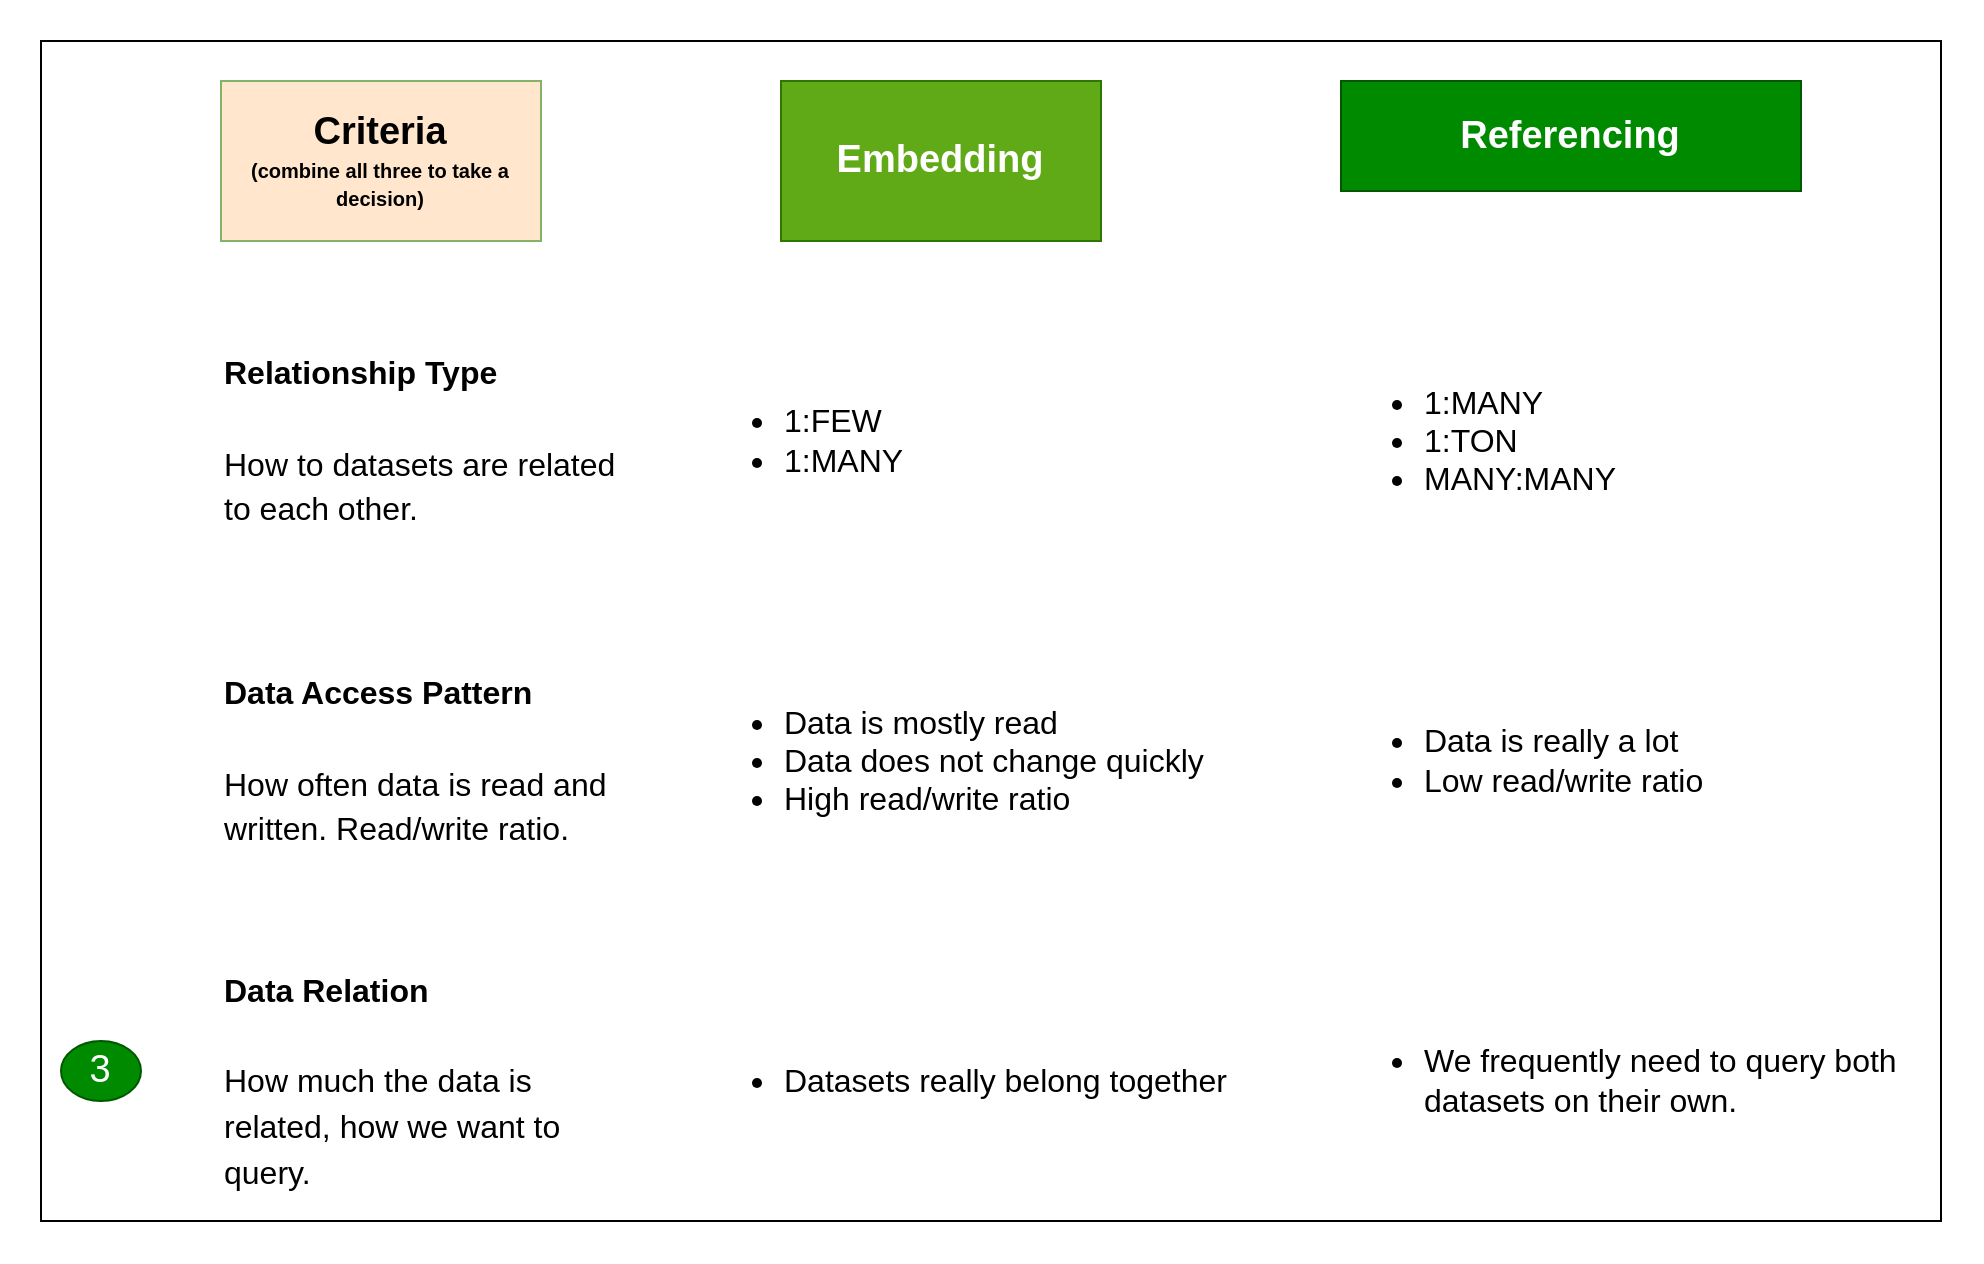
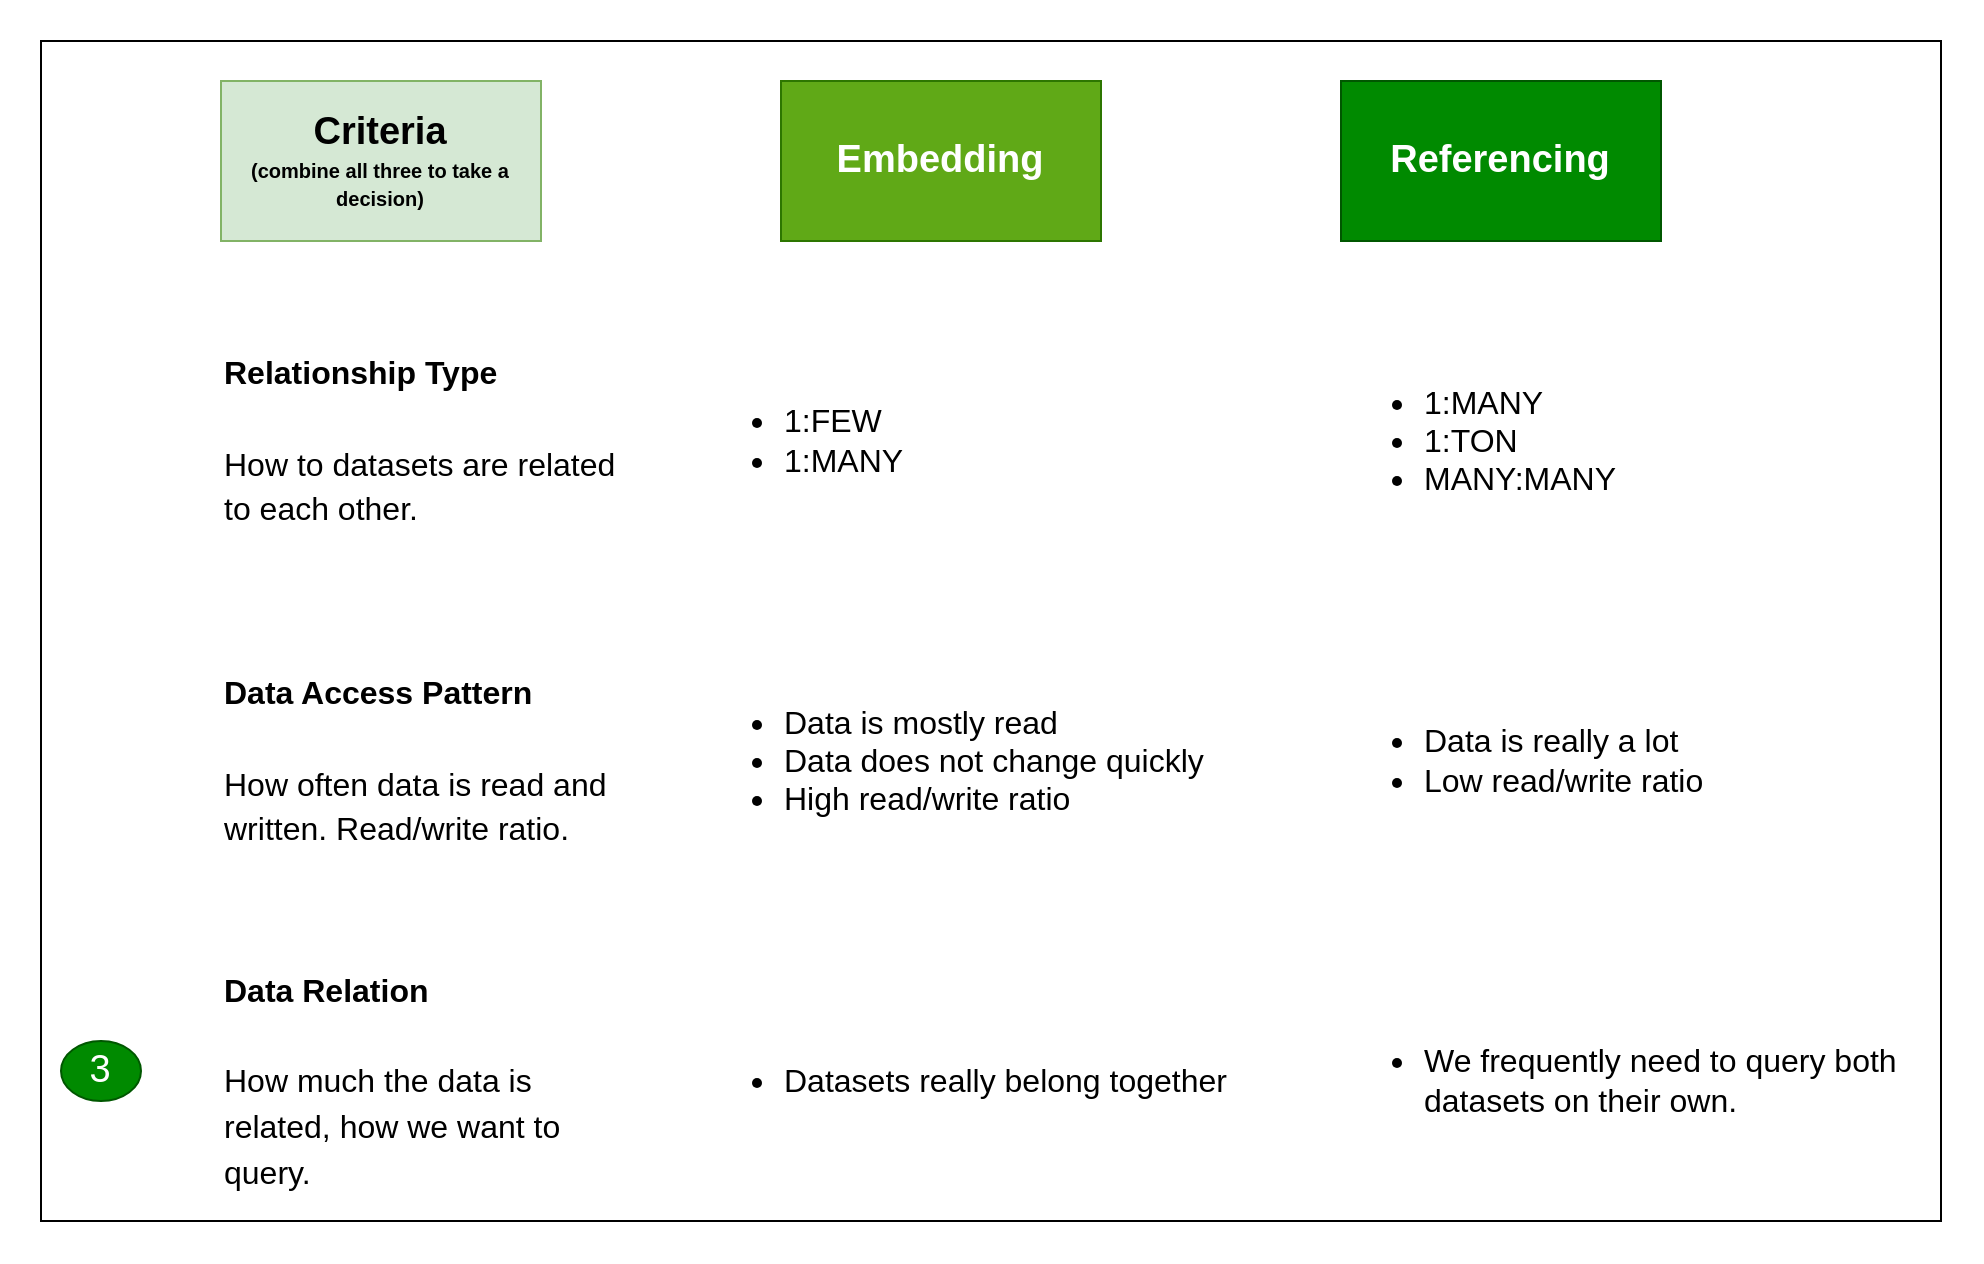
(1571, 136) -> (1501, 161)
(381, 161) -> (381, 161)
